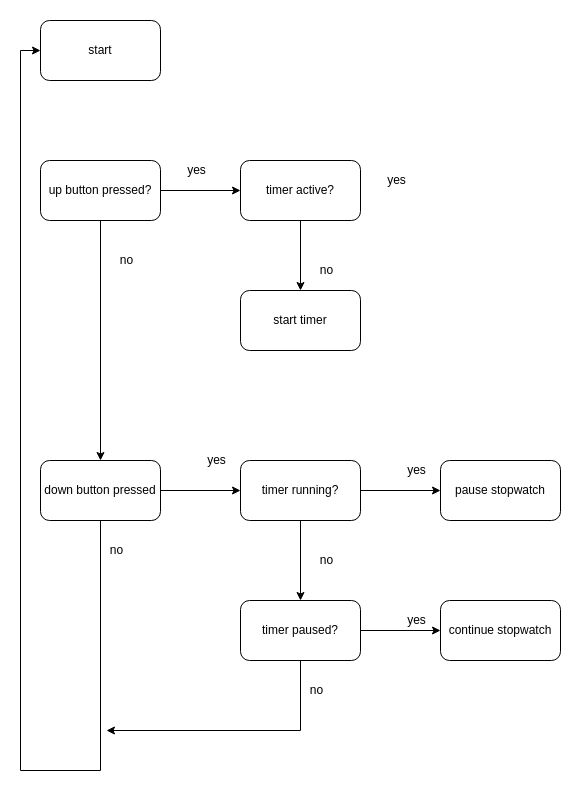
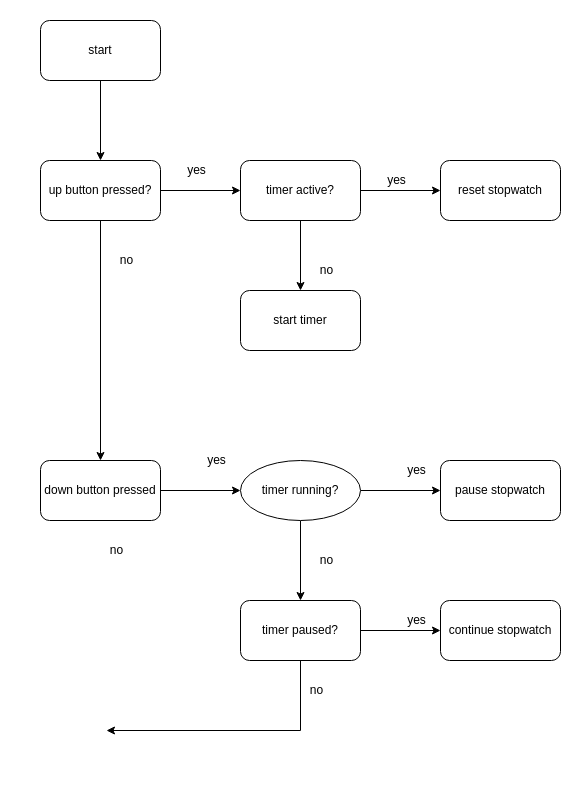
none -> (101, 117)
none -> (397, 191)
none -> (501, 191)
(301, 491) -> (301, 491)
(21, 570) -> none
